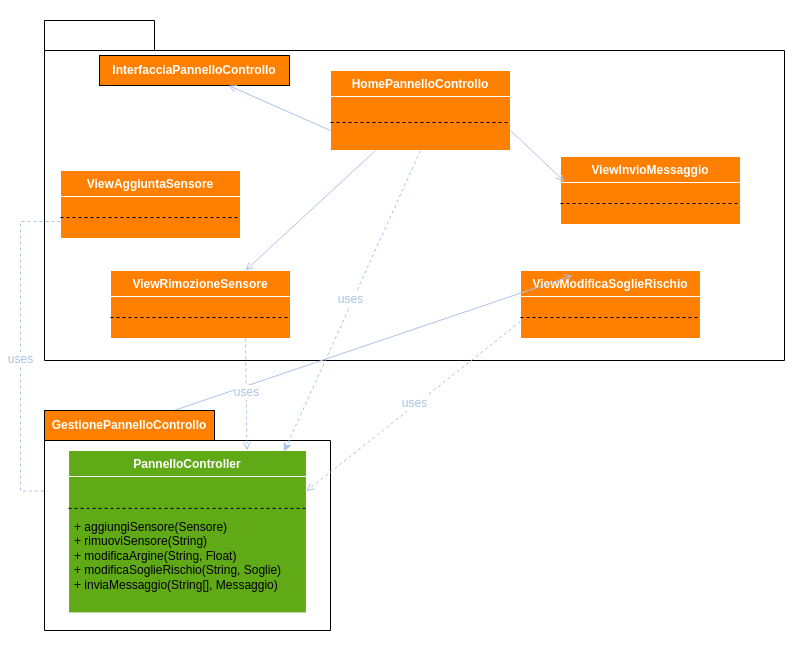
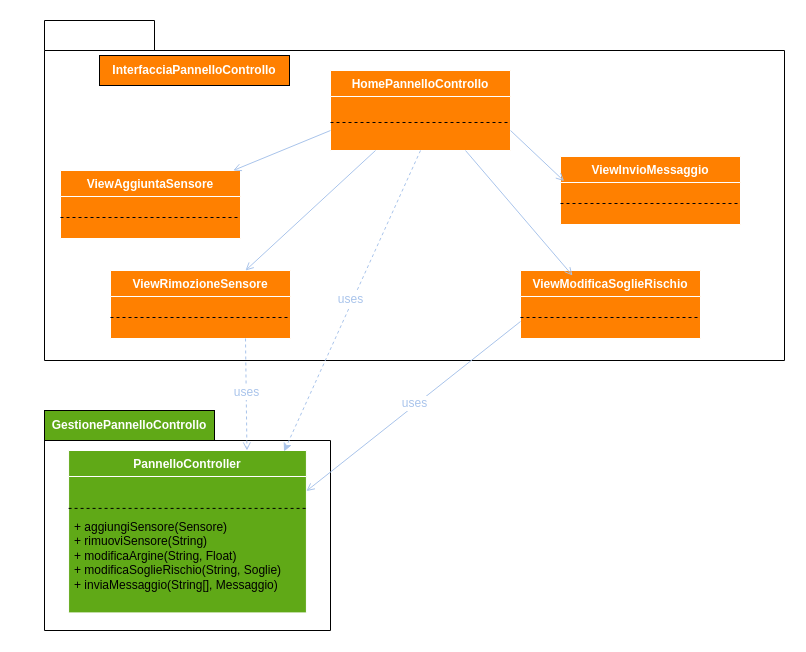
(231, 87) -> (283, 150)
(545, 285) -> (569, 272)
(21, 348) -> none
(130, 426) -> (130, 426)
(358, 450) -> (358, 450)
